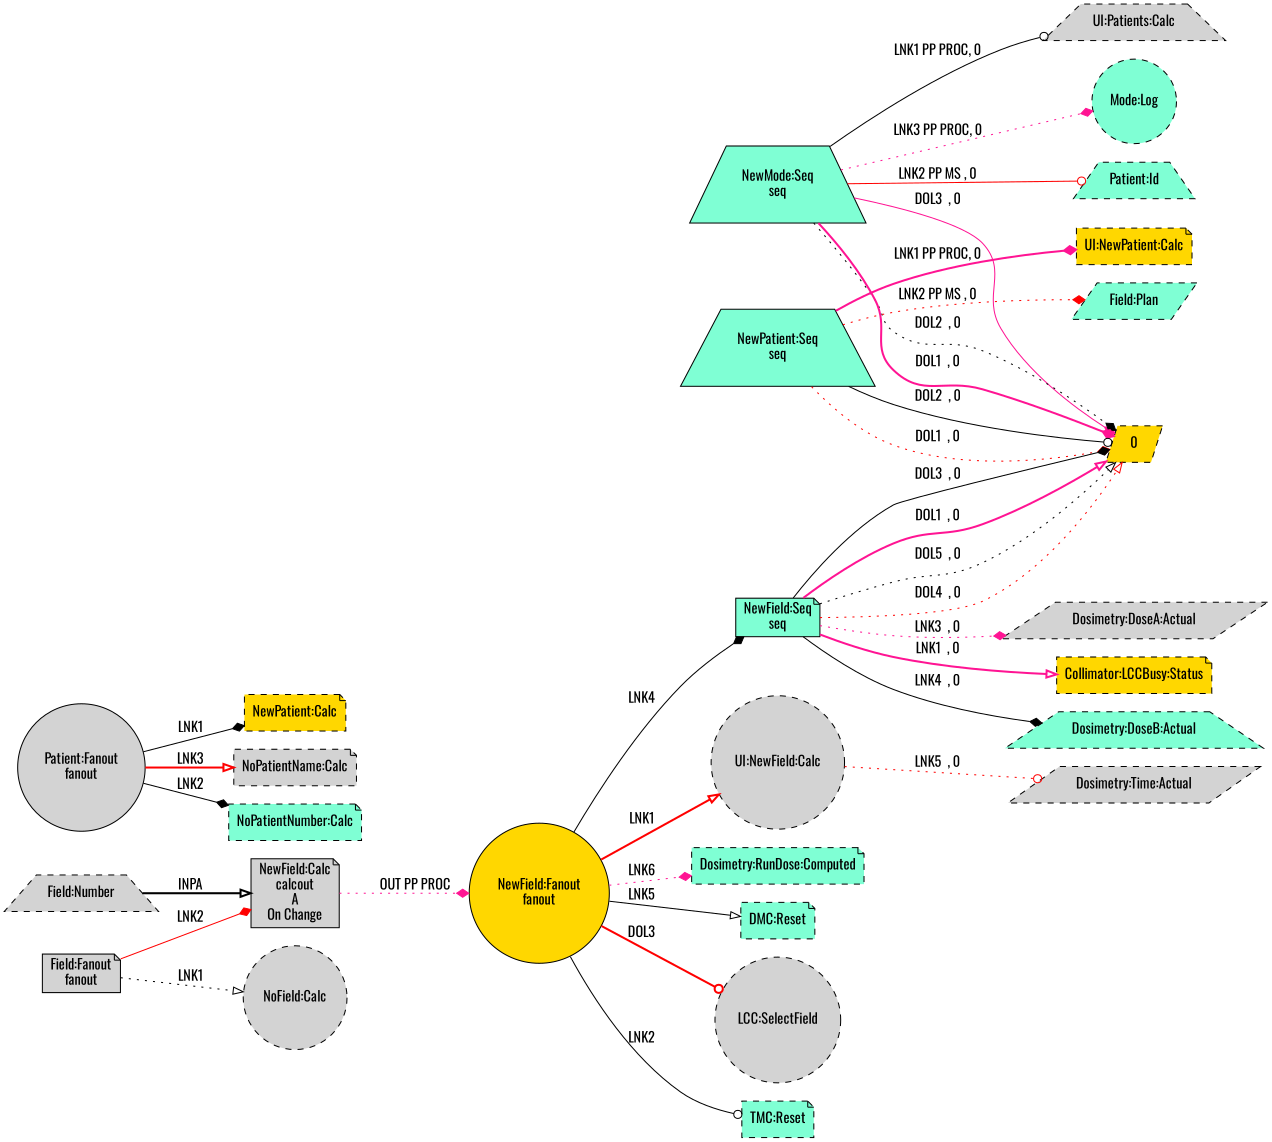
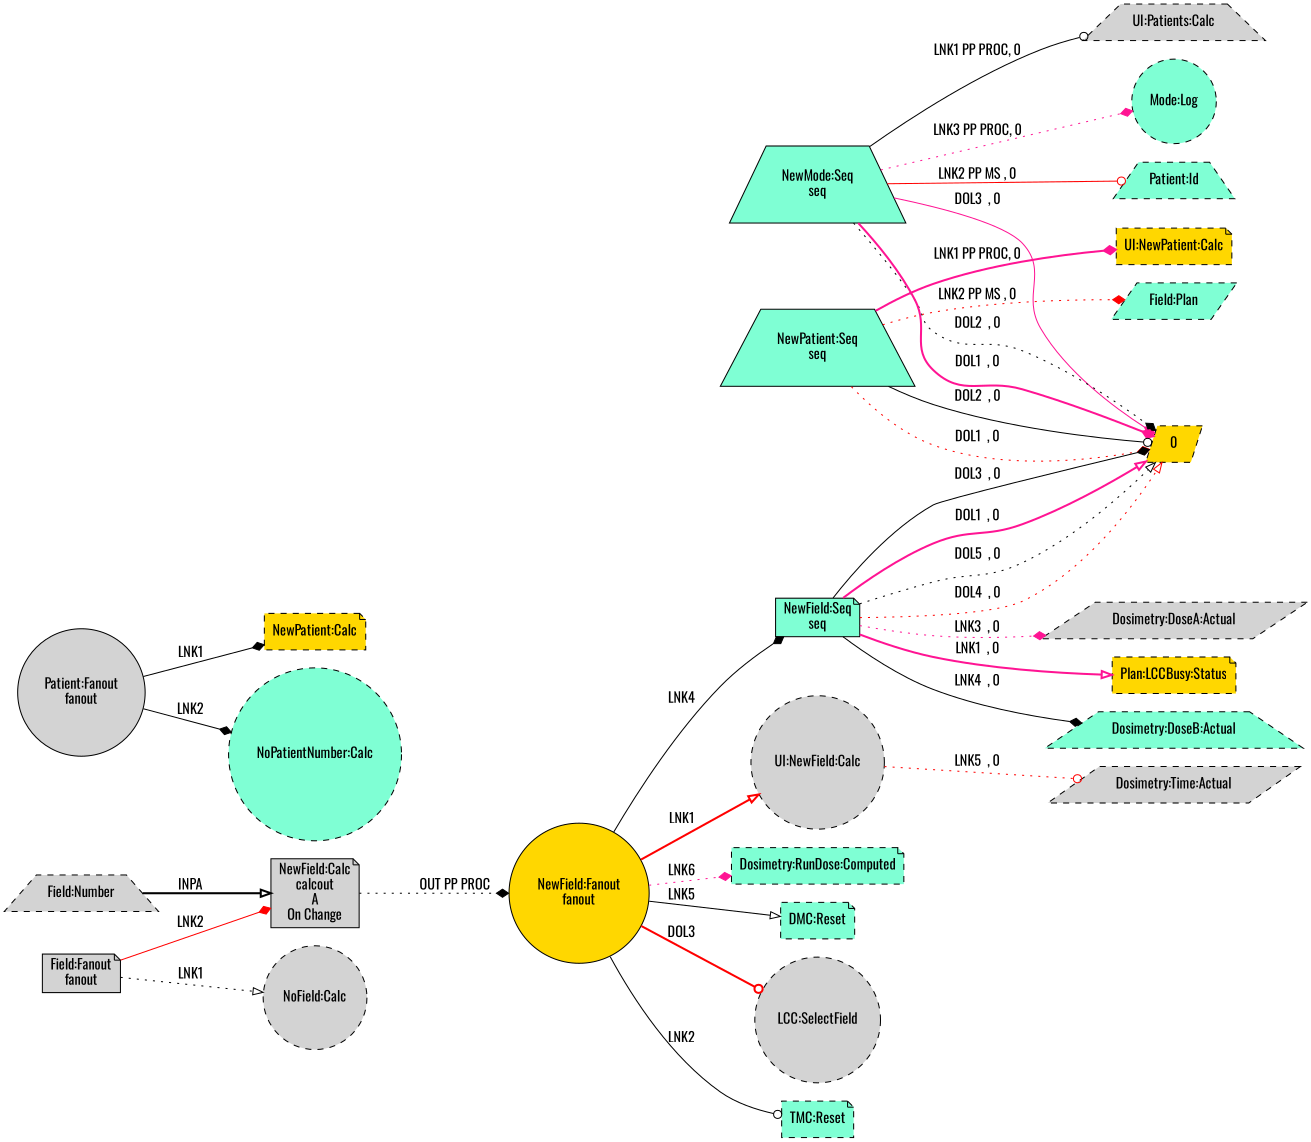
(1134, 675) -> (1174, 675)
(295, 768) -> none
(295, 822) -> (315, 754)
(398, 893) -> (428, 893)
